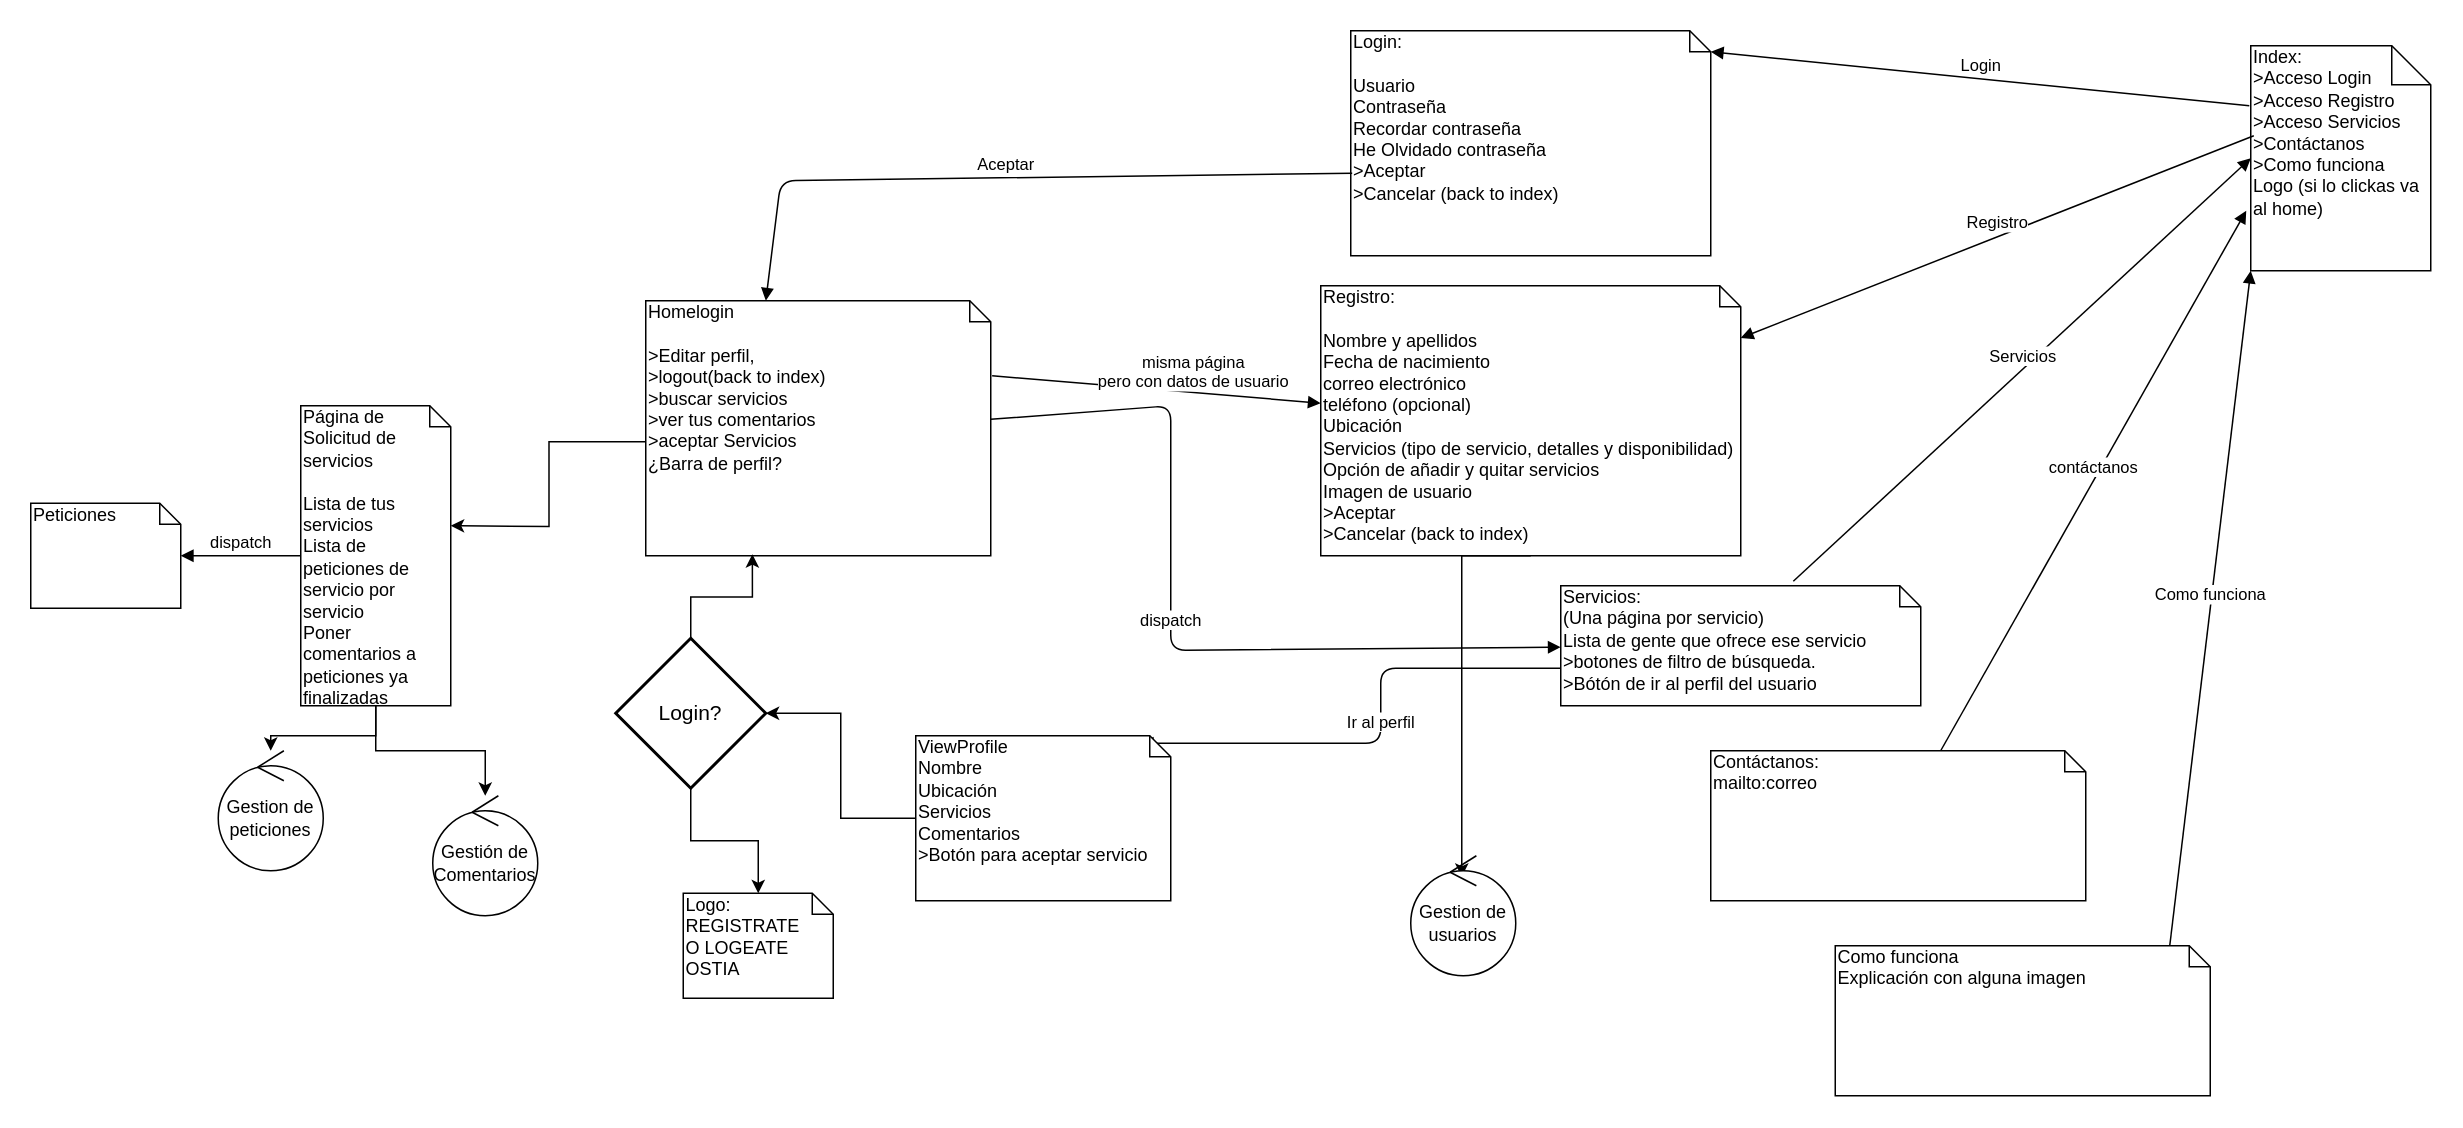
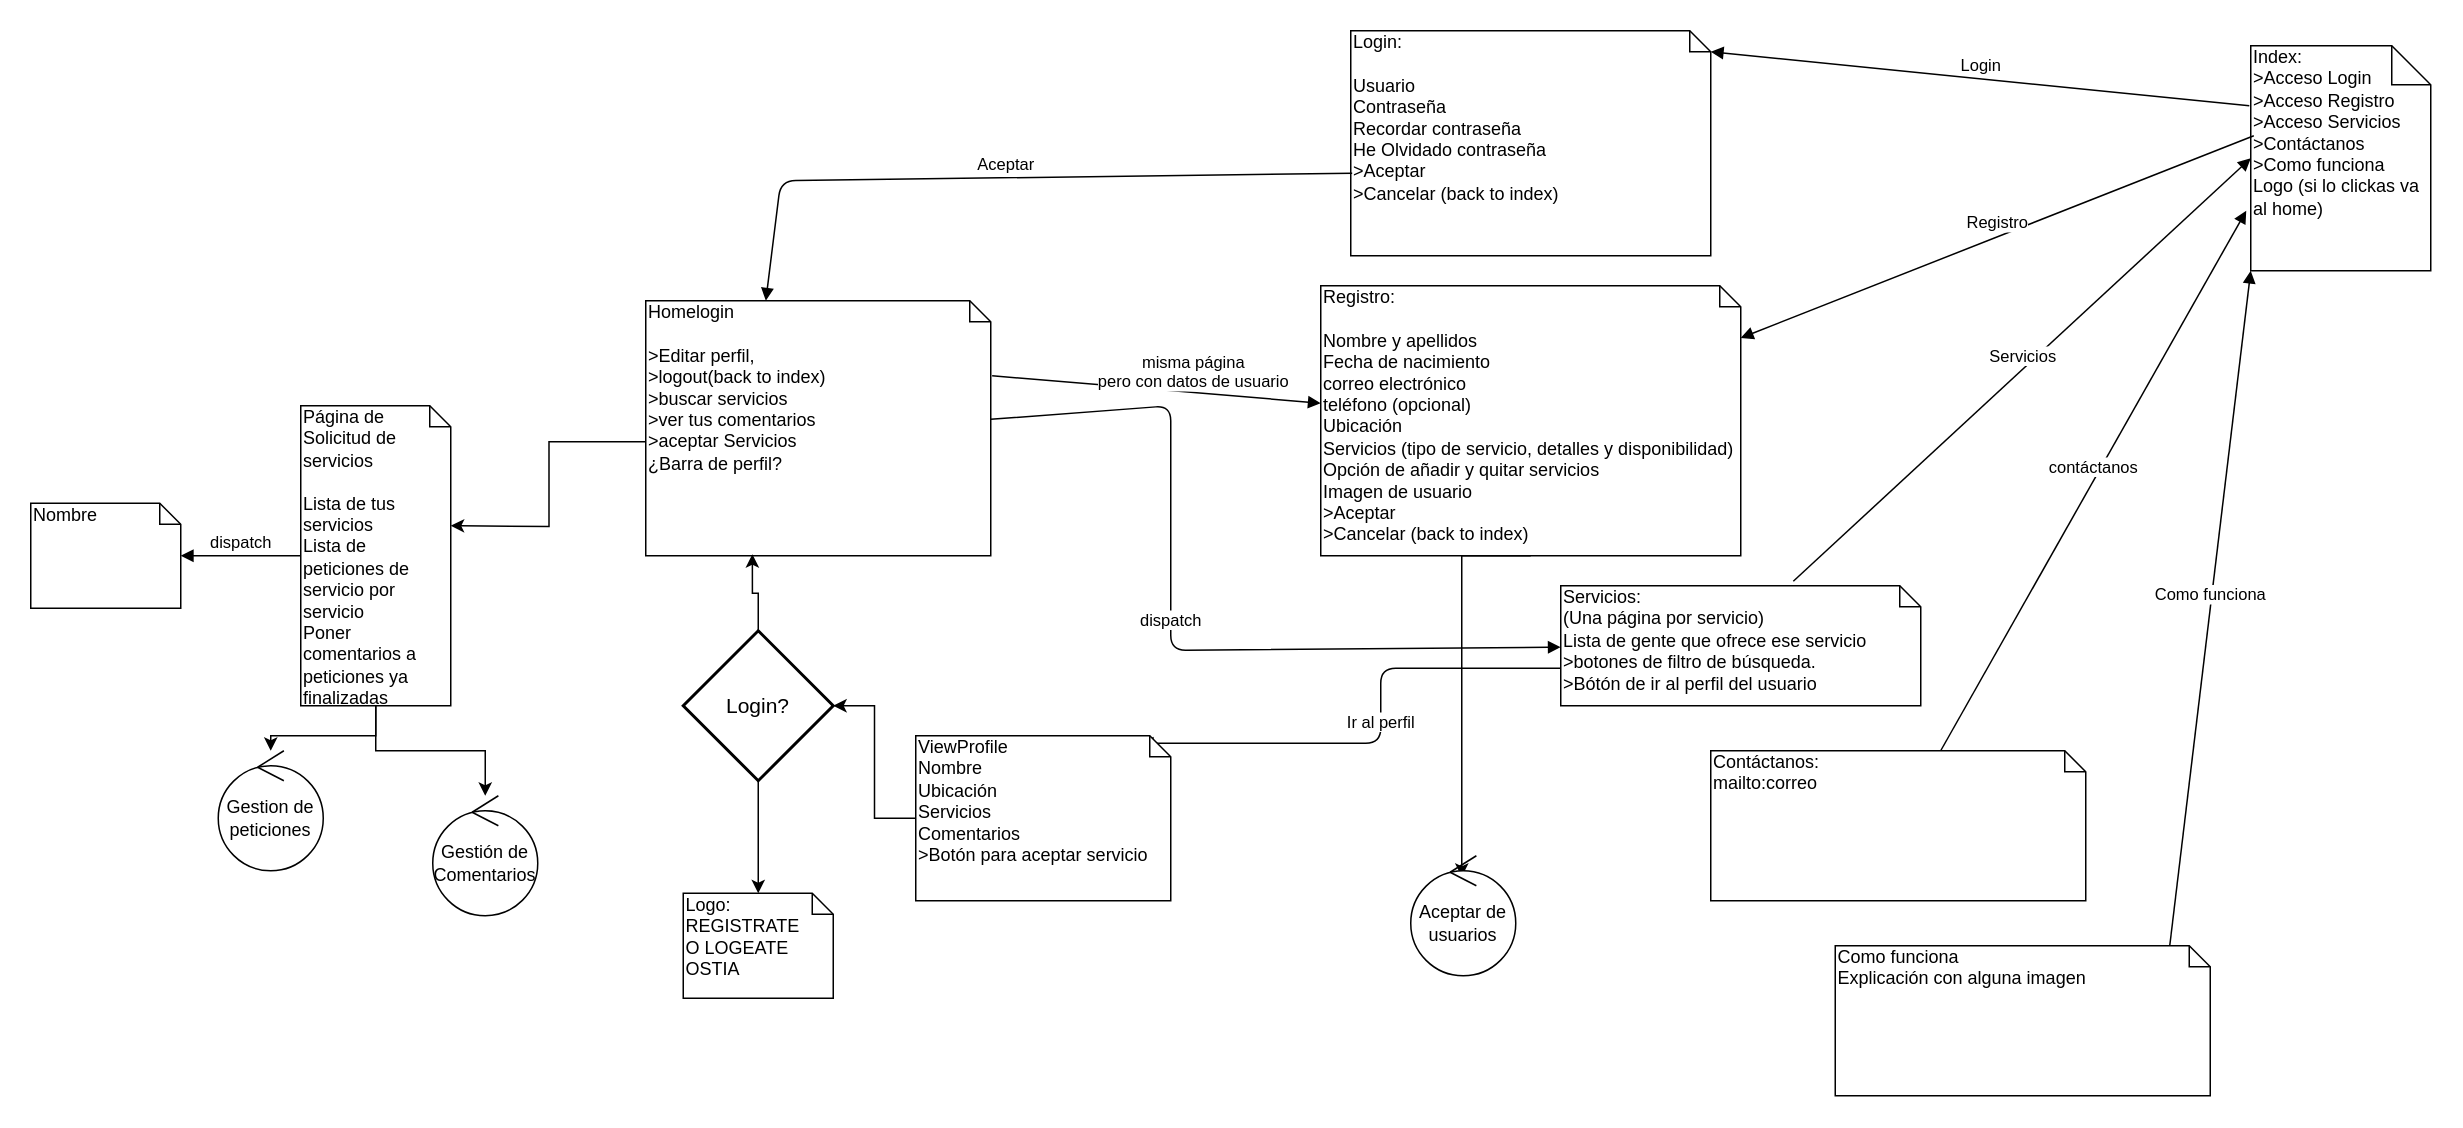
(79, 516) -> (64, 516)
(691, 713) -> (758, 706)
(1463, 923) -> (1463, 923)
